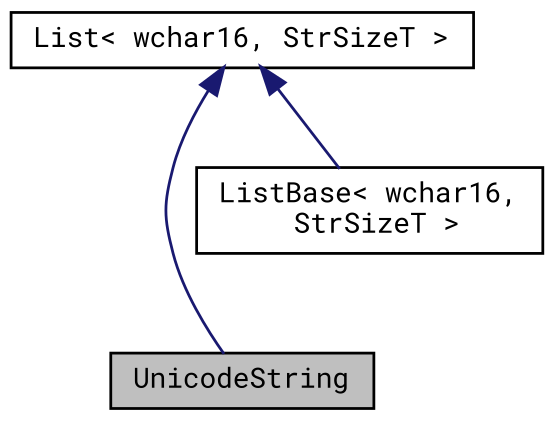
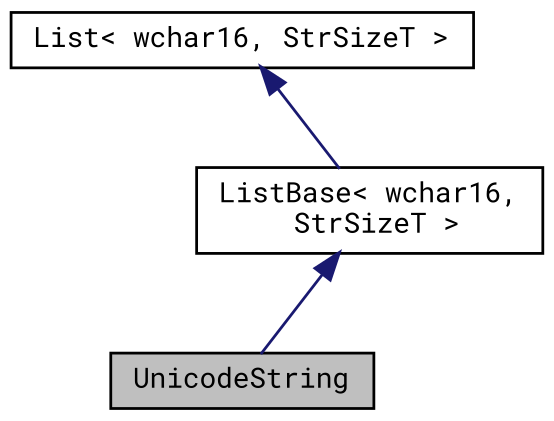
(167, 224) -> (292, 314)
